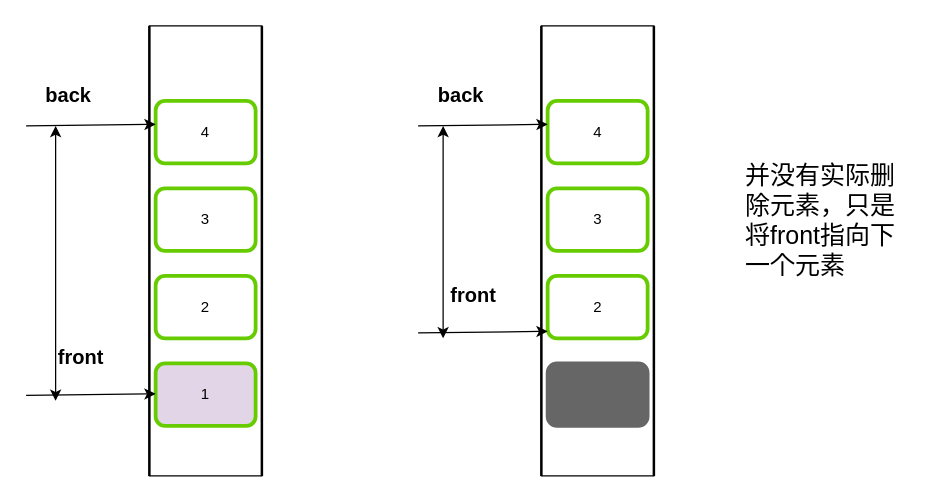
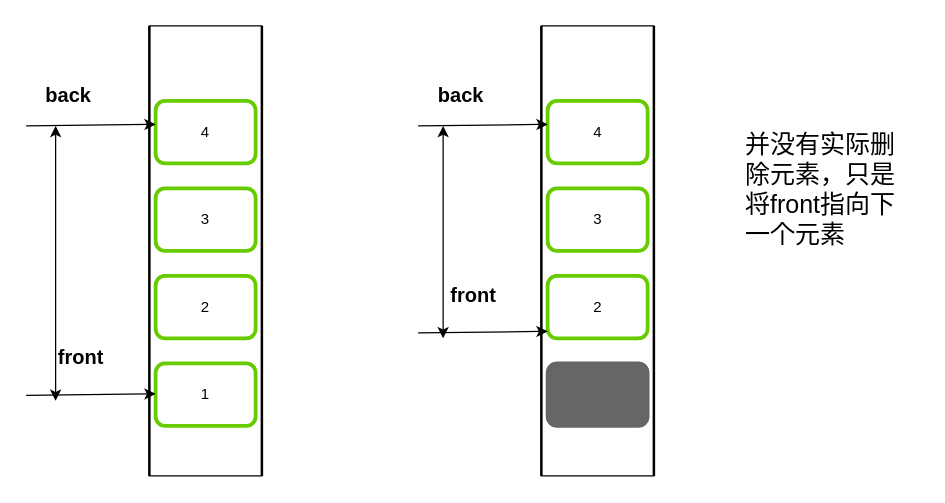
(831, 219) -> (831, 188)
(206, 394) -> (206, 394)
